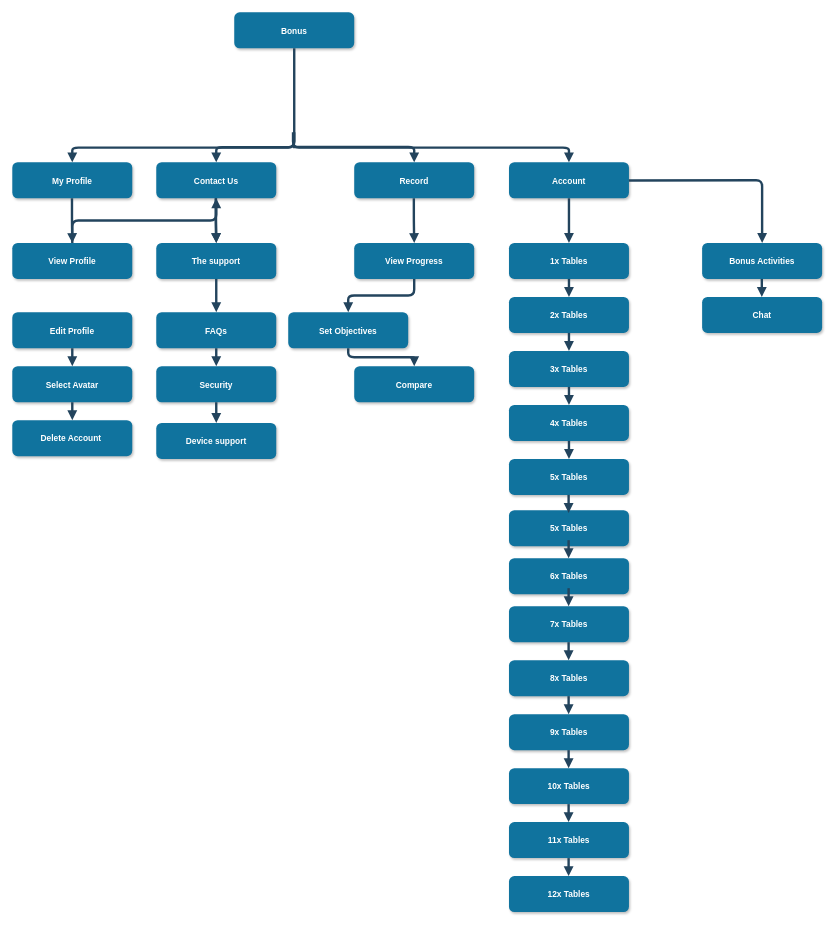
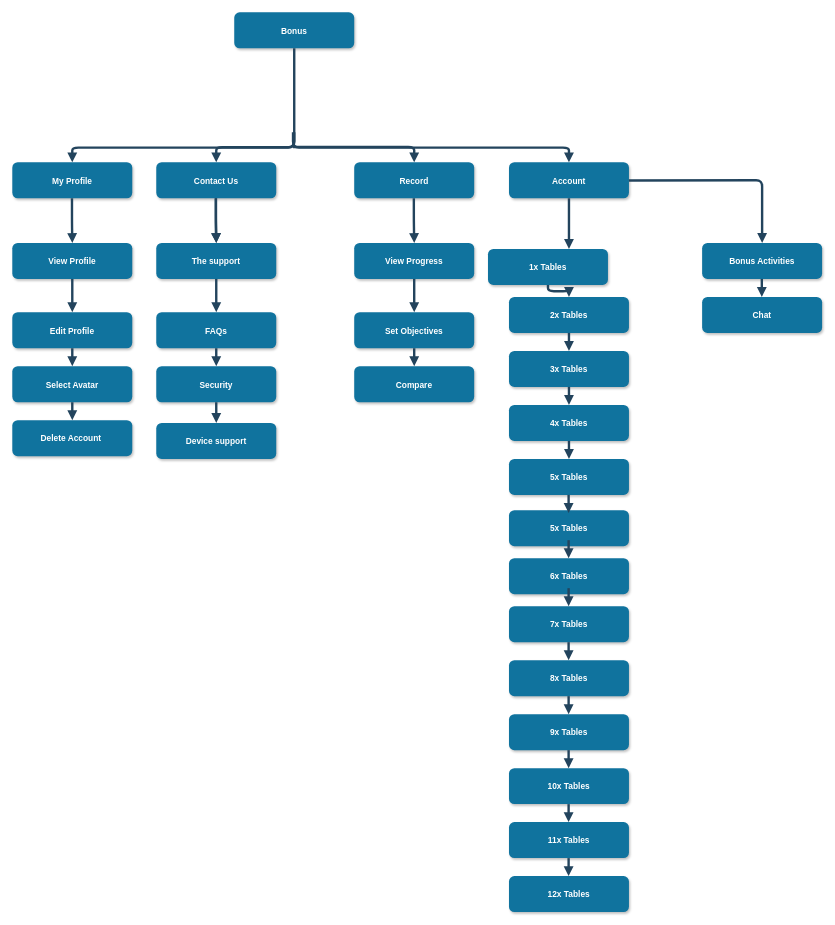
(143, 221) -> (72, 292)
(569, 261) -> (548, 267)
(348, 330) -> (414, 330)
